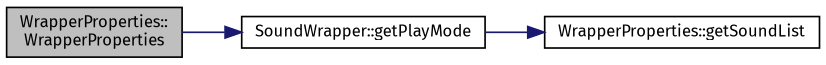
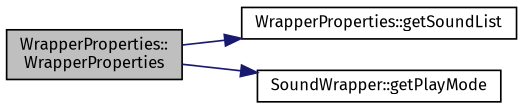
(506, 32) -> (204, 43)
